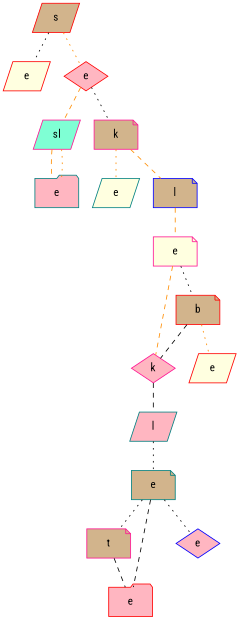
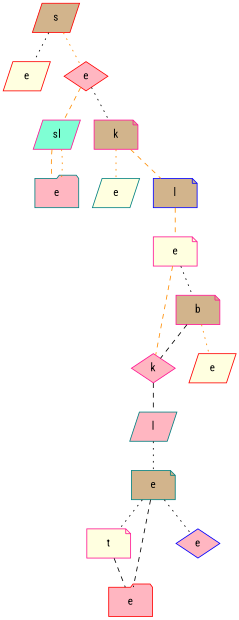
(198, 310) -> (198, 310)
(109, 543) -> (109, 543)
